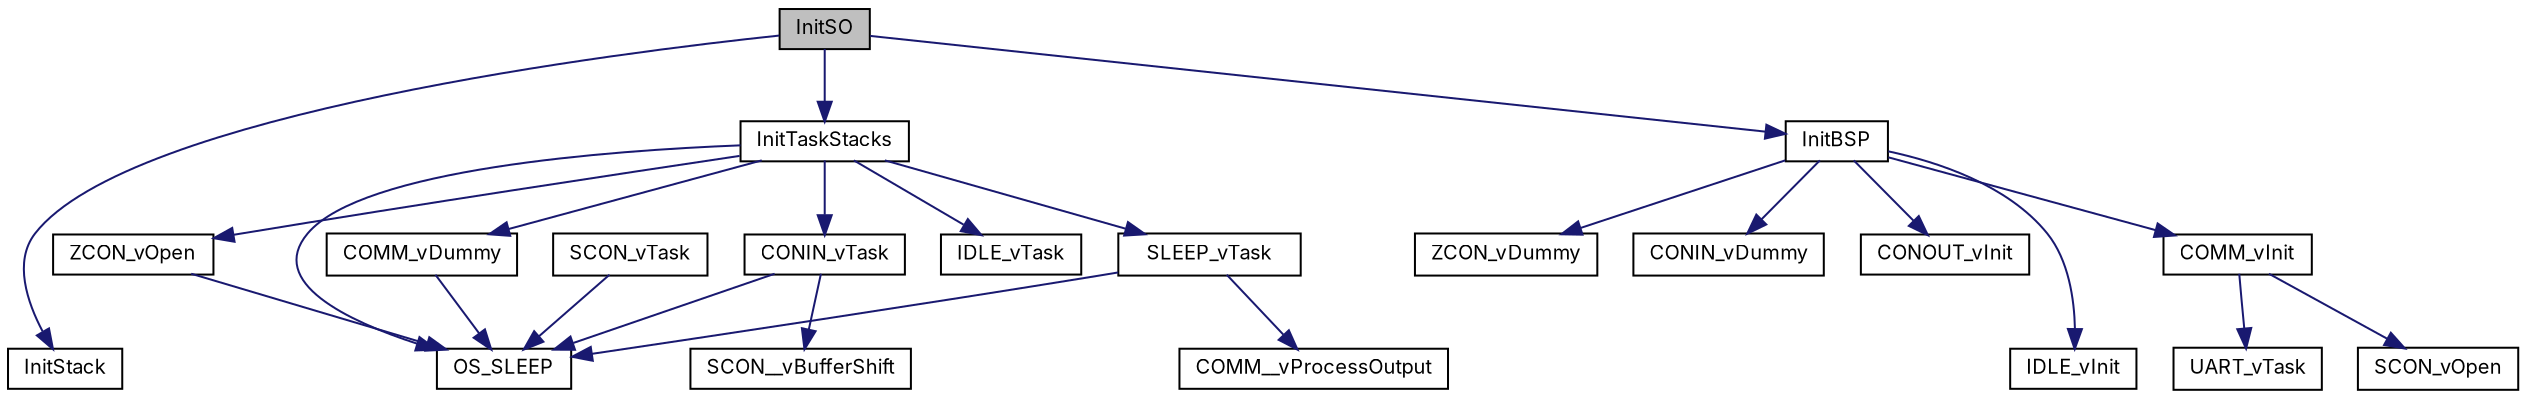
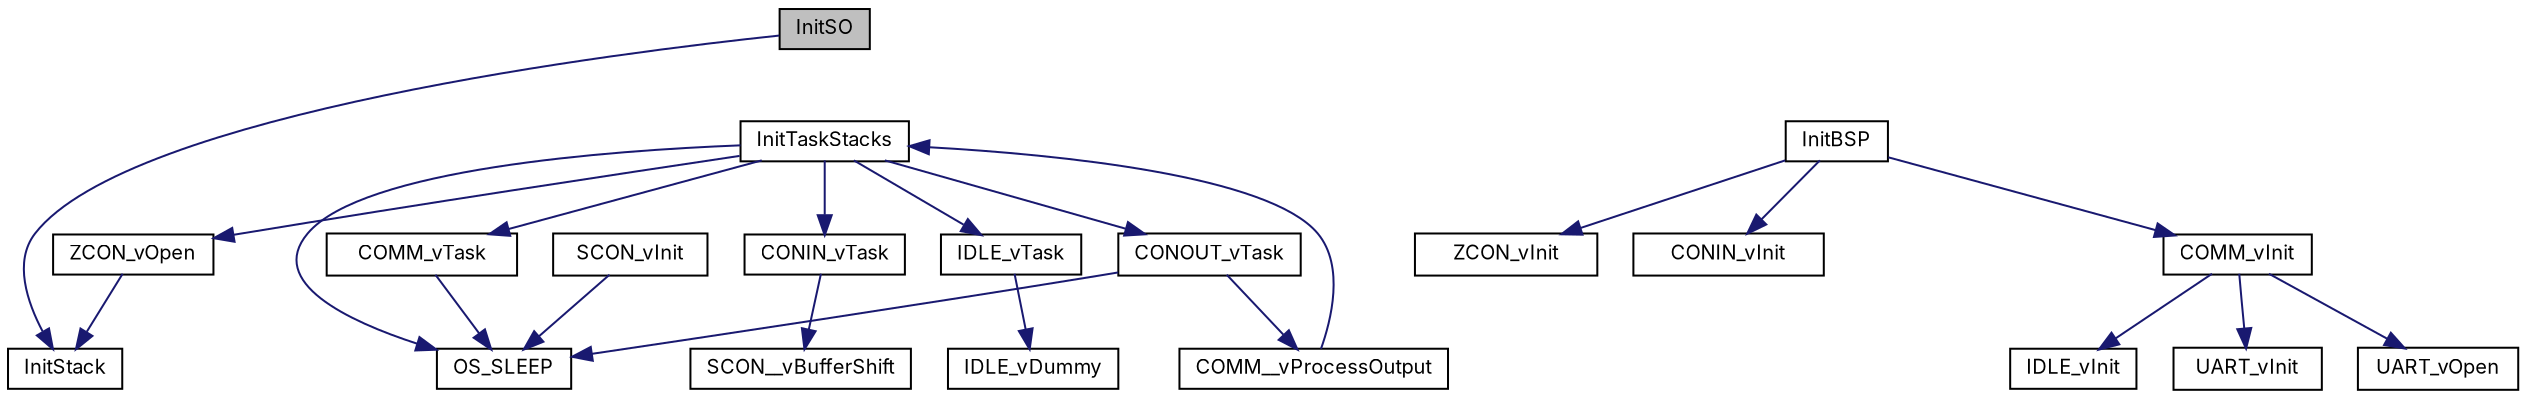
(825, 75) -> (1189, 179)
(1318, 84) -> none
(2018, 206) -> (2164, 306)
(422, 255) -> (422, 255)
(630, 255) -> (630, 255)
(1210, 255) -> (1210, 255)
(1506, 255) -> (1506, 255)
(1729, 255) -> (1729, 255)
(1945, 255) -> none
(674, 308) -> none
(309, 309) -> (105, 303)
none -> (1033, 369)
(2248, 369) -> (2248, 369)
(2438, 369) -> (2438, 369)
